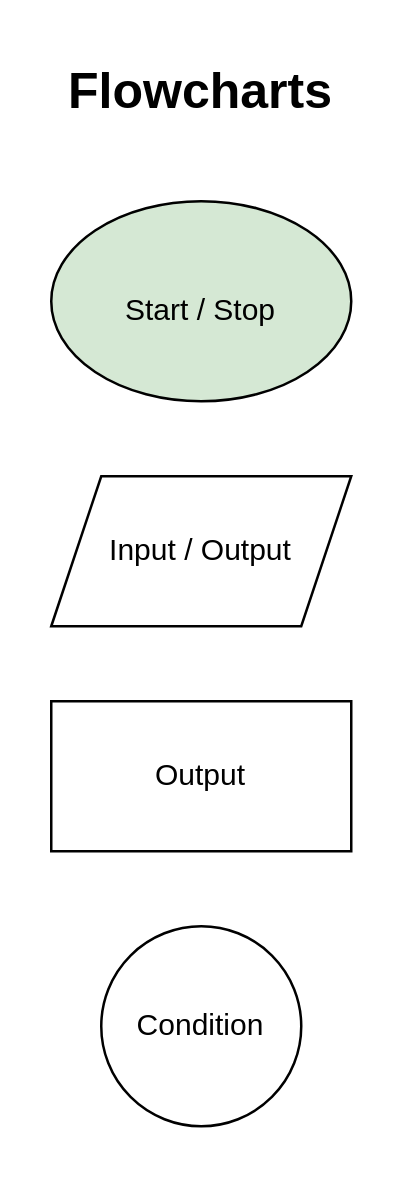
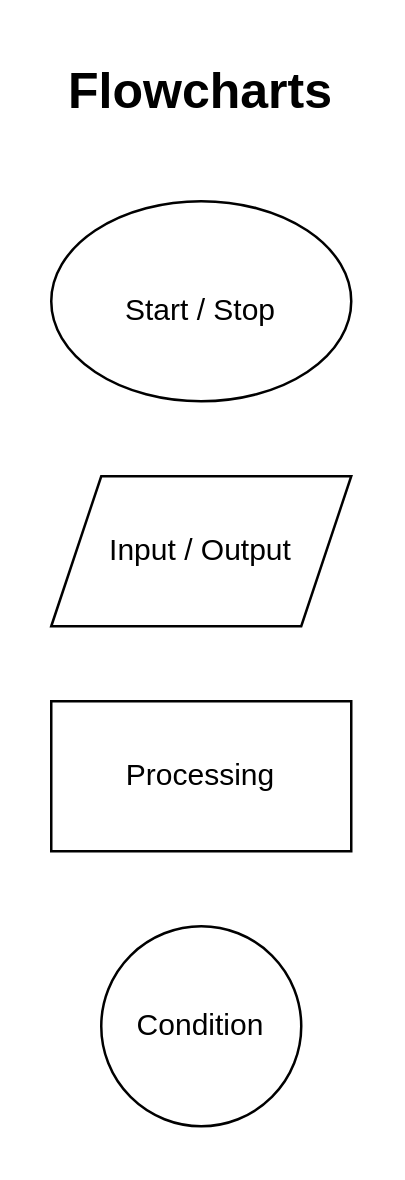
(201, 301) -> (201, 301)
(201, 776) -> (201, 776)
